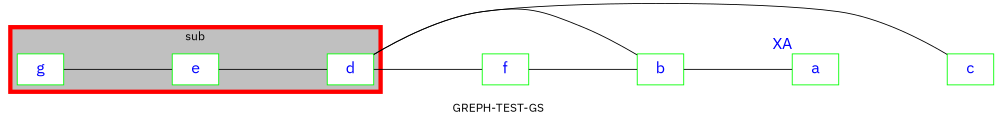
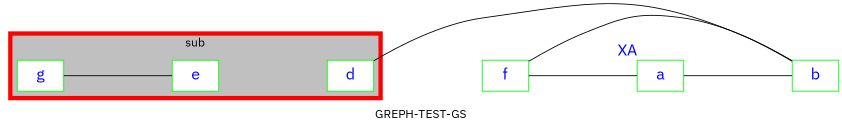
(273, 69) -> none
(428, 69) -> (583, 76)
(970, 69) -> none
